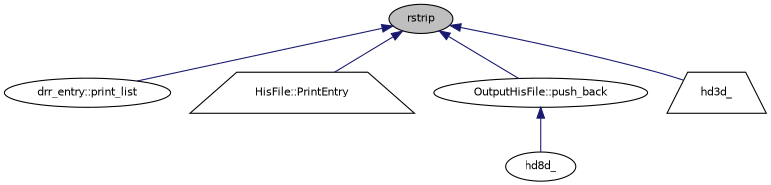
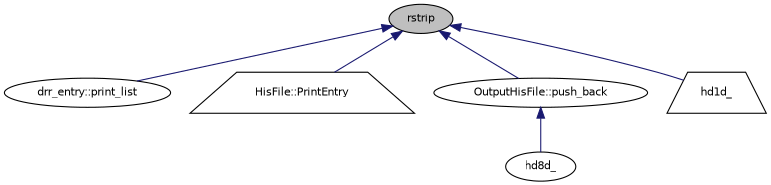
(717, 93) -> (717, 93)
